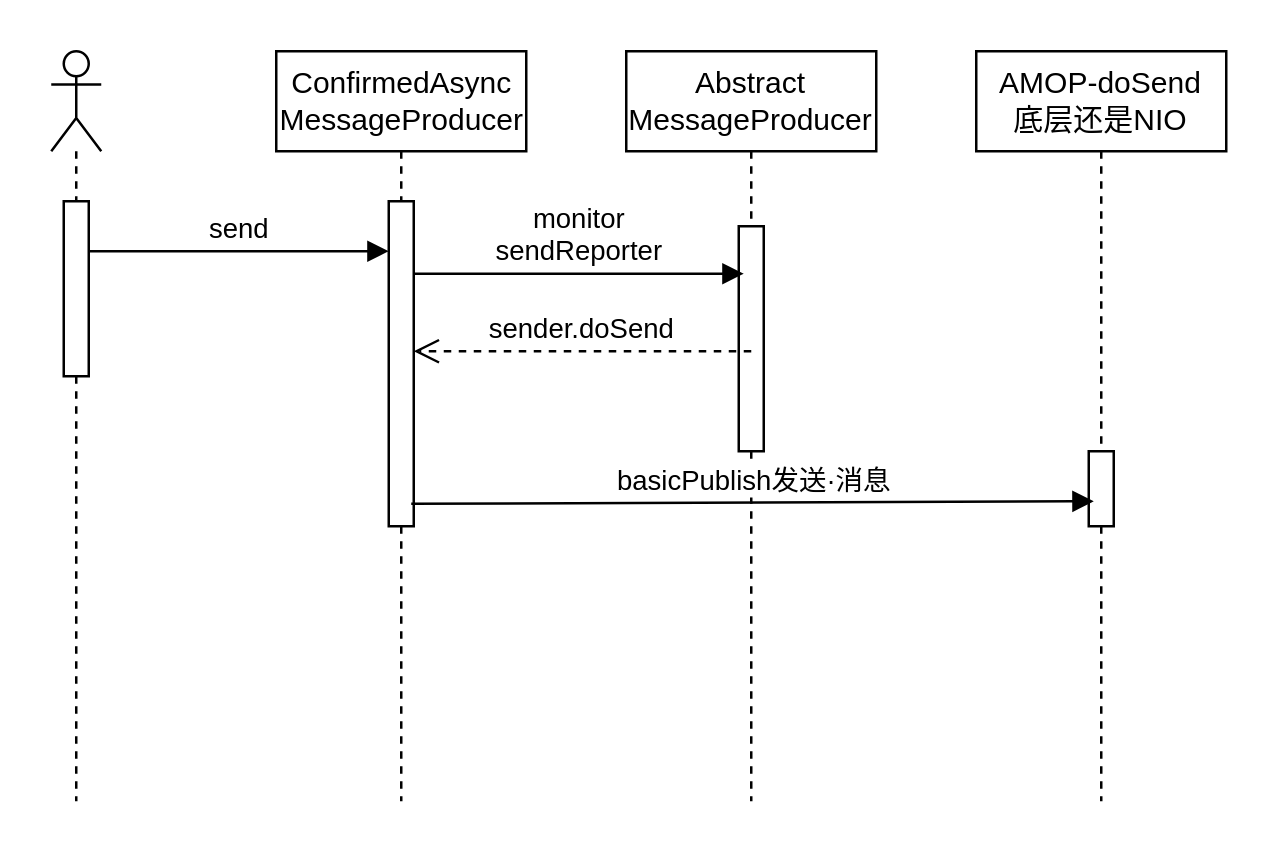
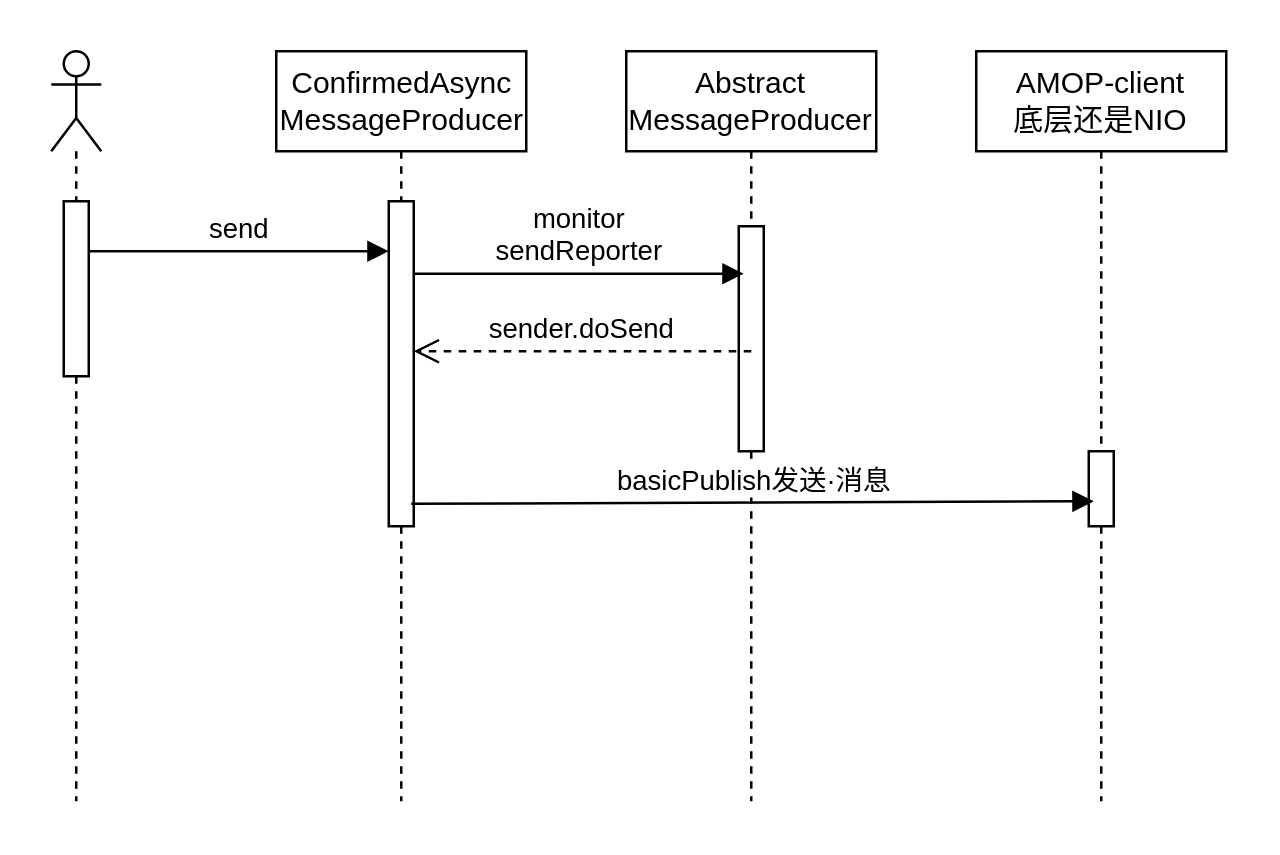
(1101, 101) -> (1101, 101)
